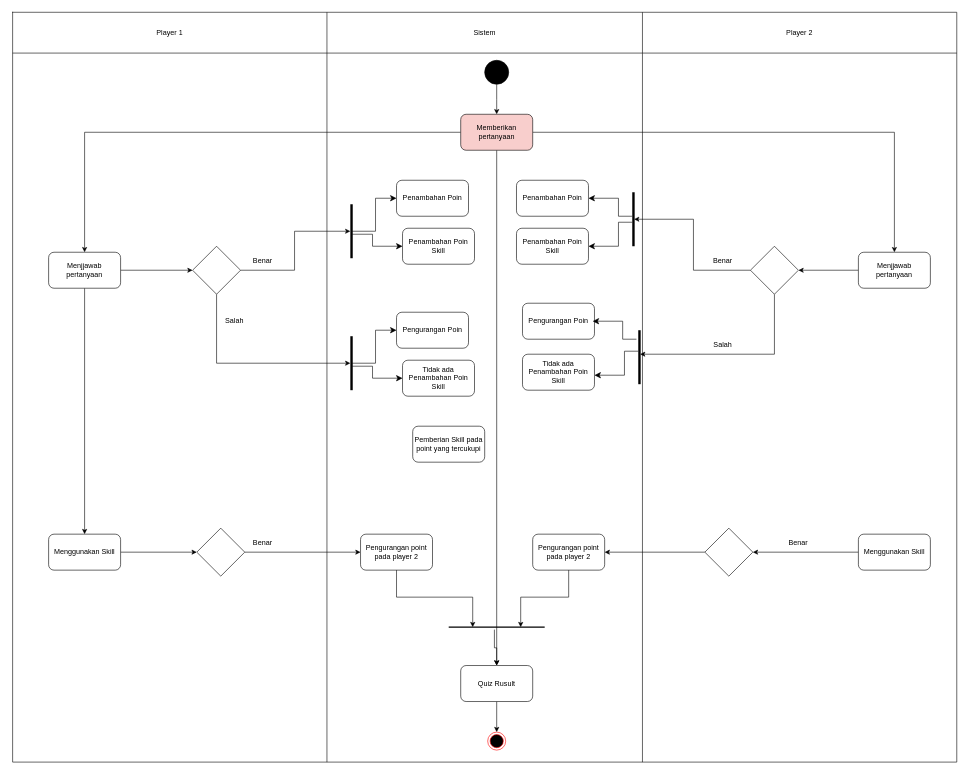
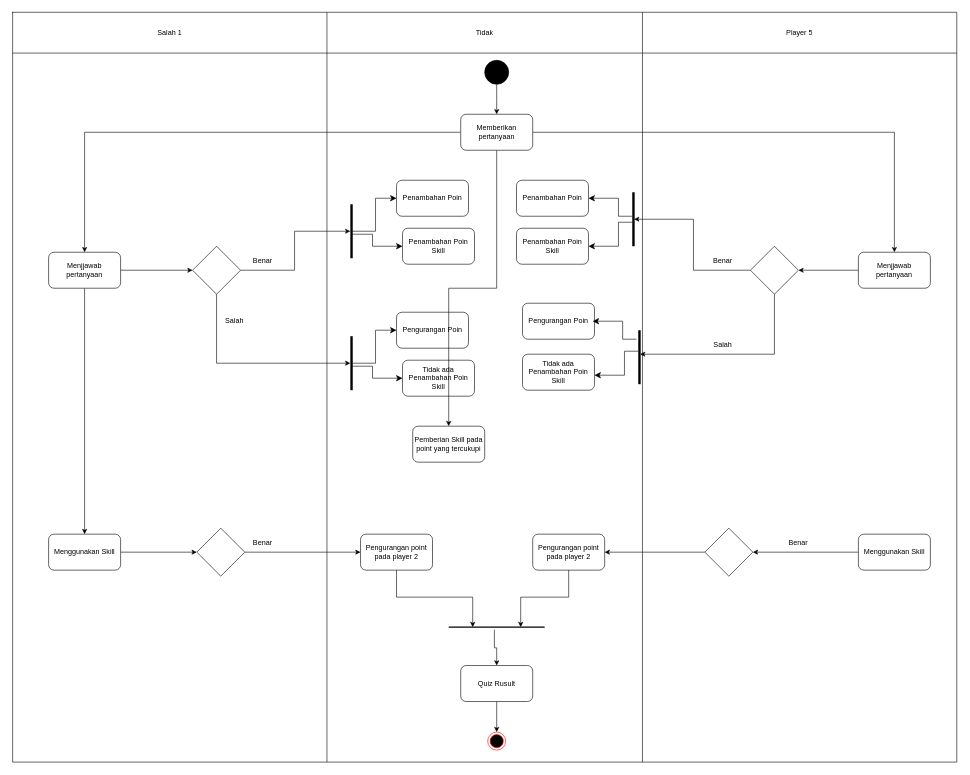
(170, 33) -> (170, 33)
(485, 33) -> (485, 33)
(800, 33) -> (800, 33)
(497, 132) -> (497, 132)
(497, 466) -> (449, 420)
